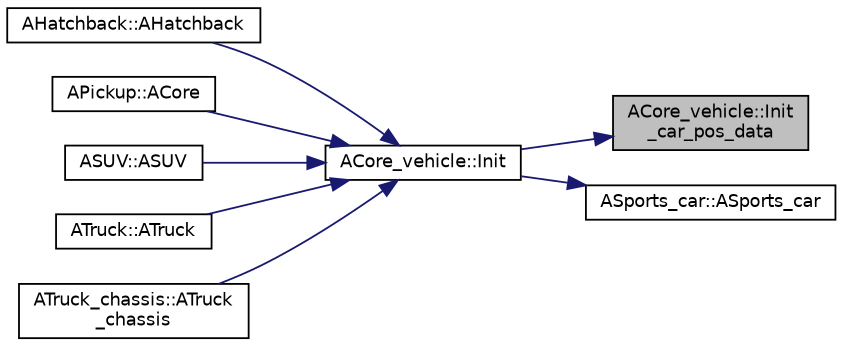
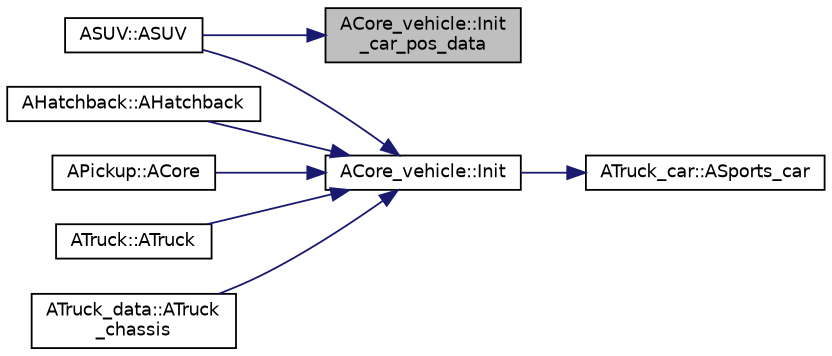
(558, 144) -> (255, 35)
(711, 203) -> (705, 173)
(134, 311) -> (134, 321)
